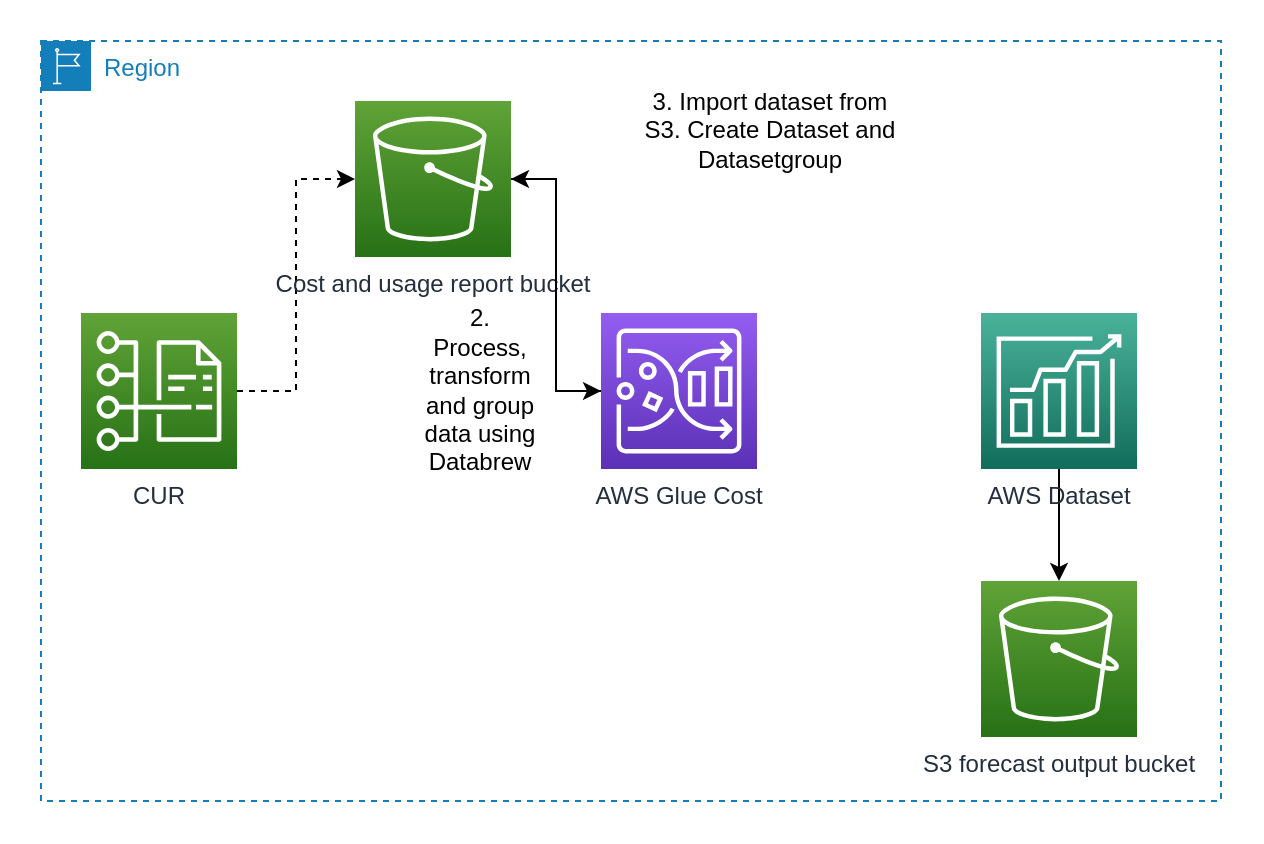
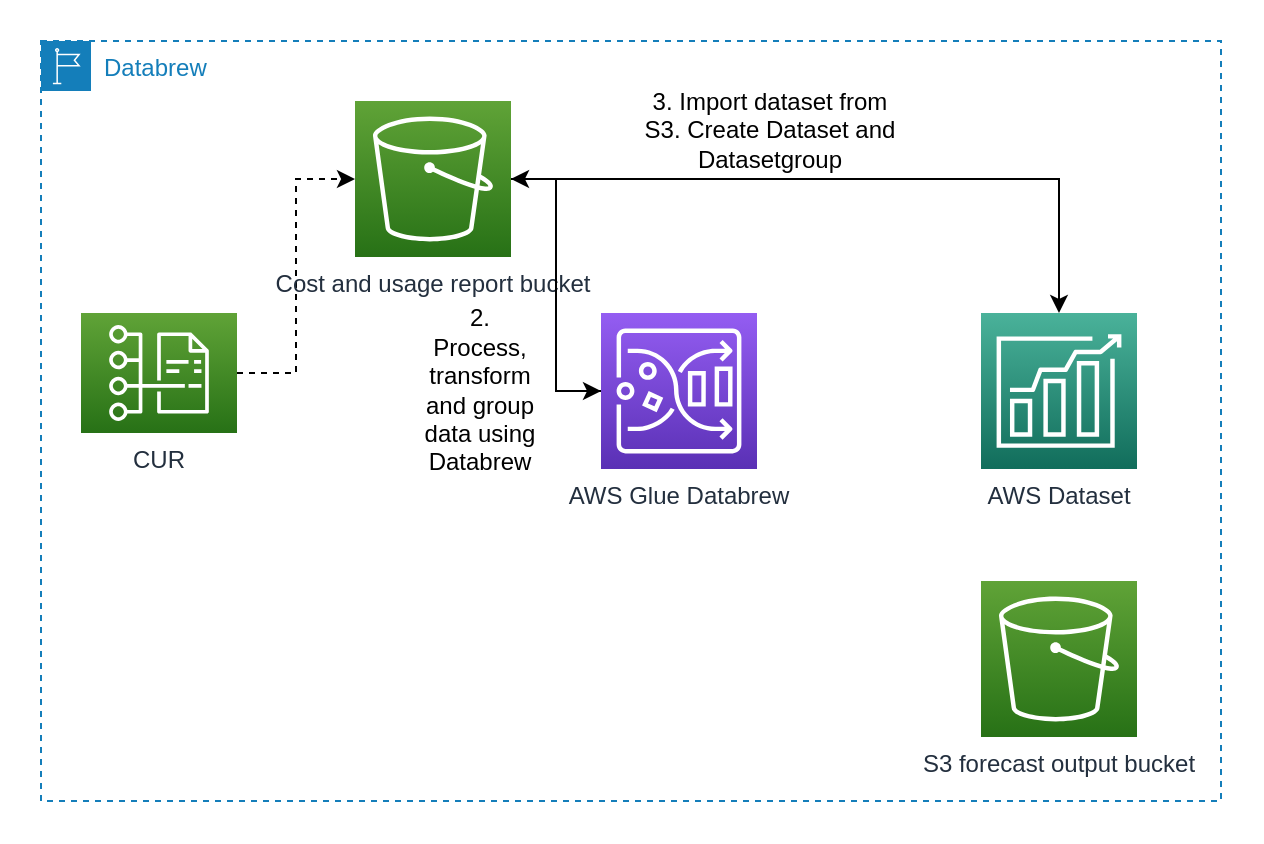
(142, 69) -> (159, 69)
none -> (870, 179)
(159, 391) -> (159, 373)
(680, 497) -> (680, 497)
(1059, 518) -> none
